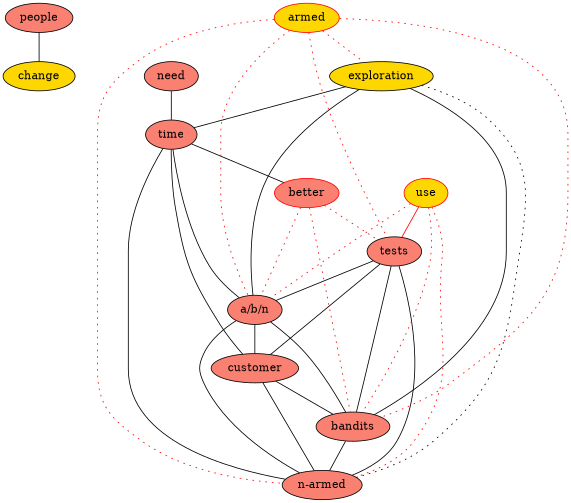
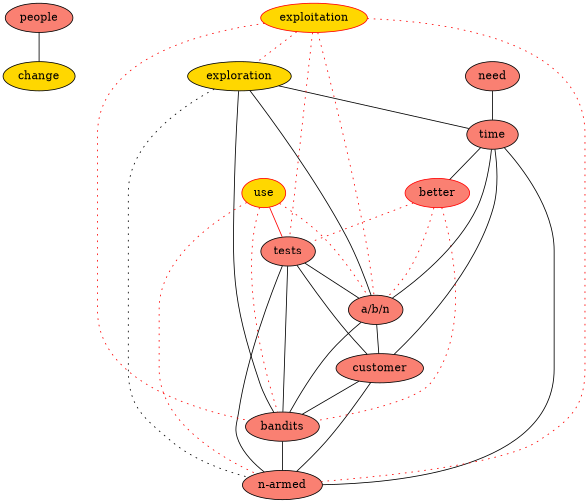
(307, 18) -> (314, 18)
(219, 407) -> none
